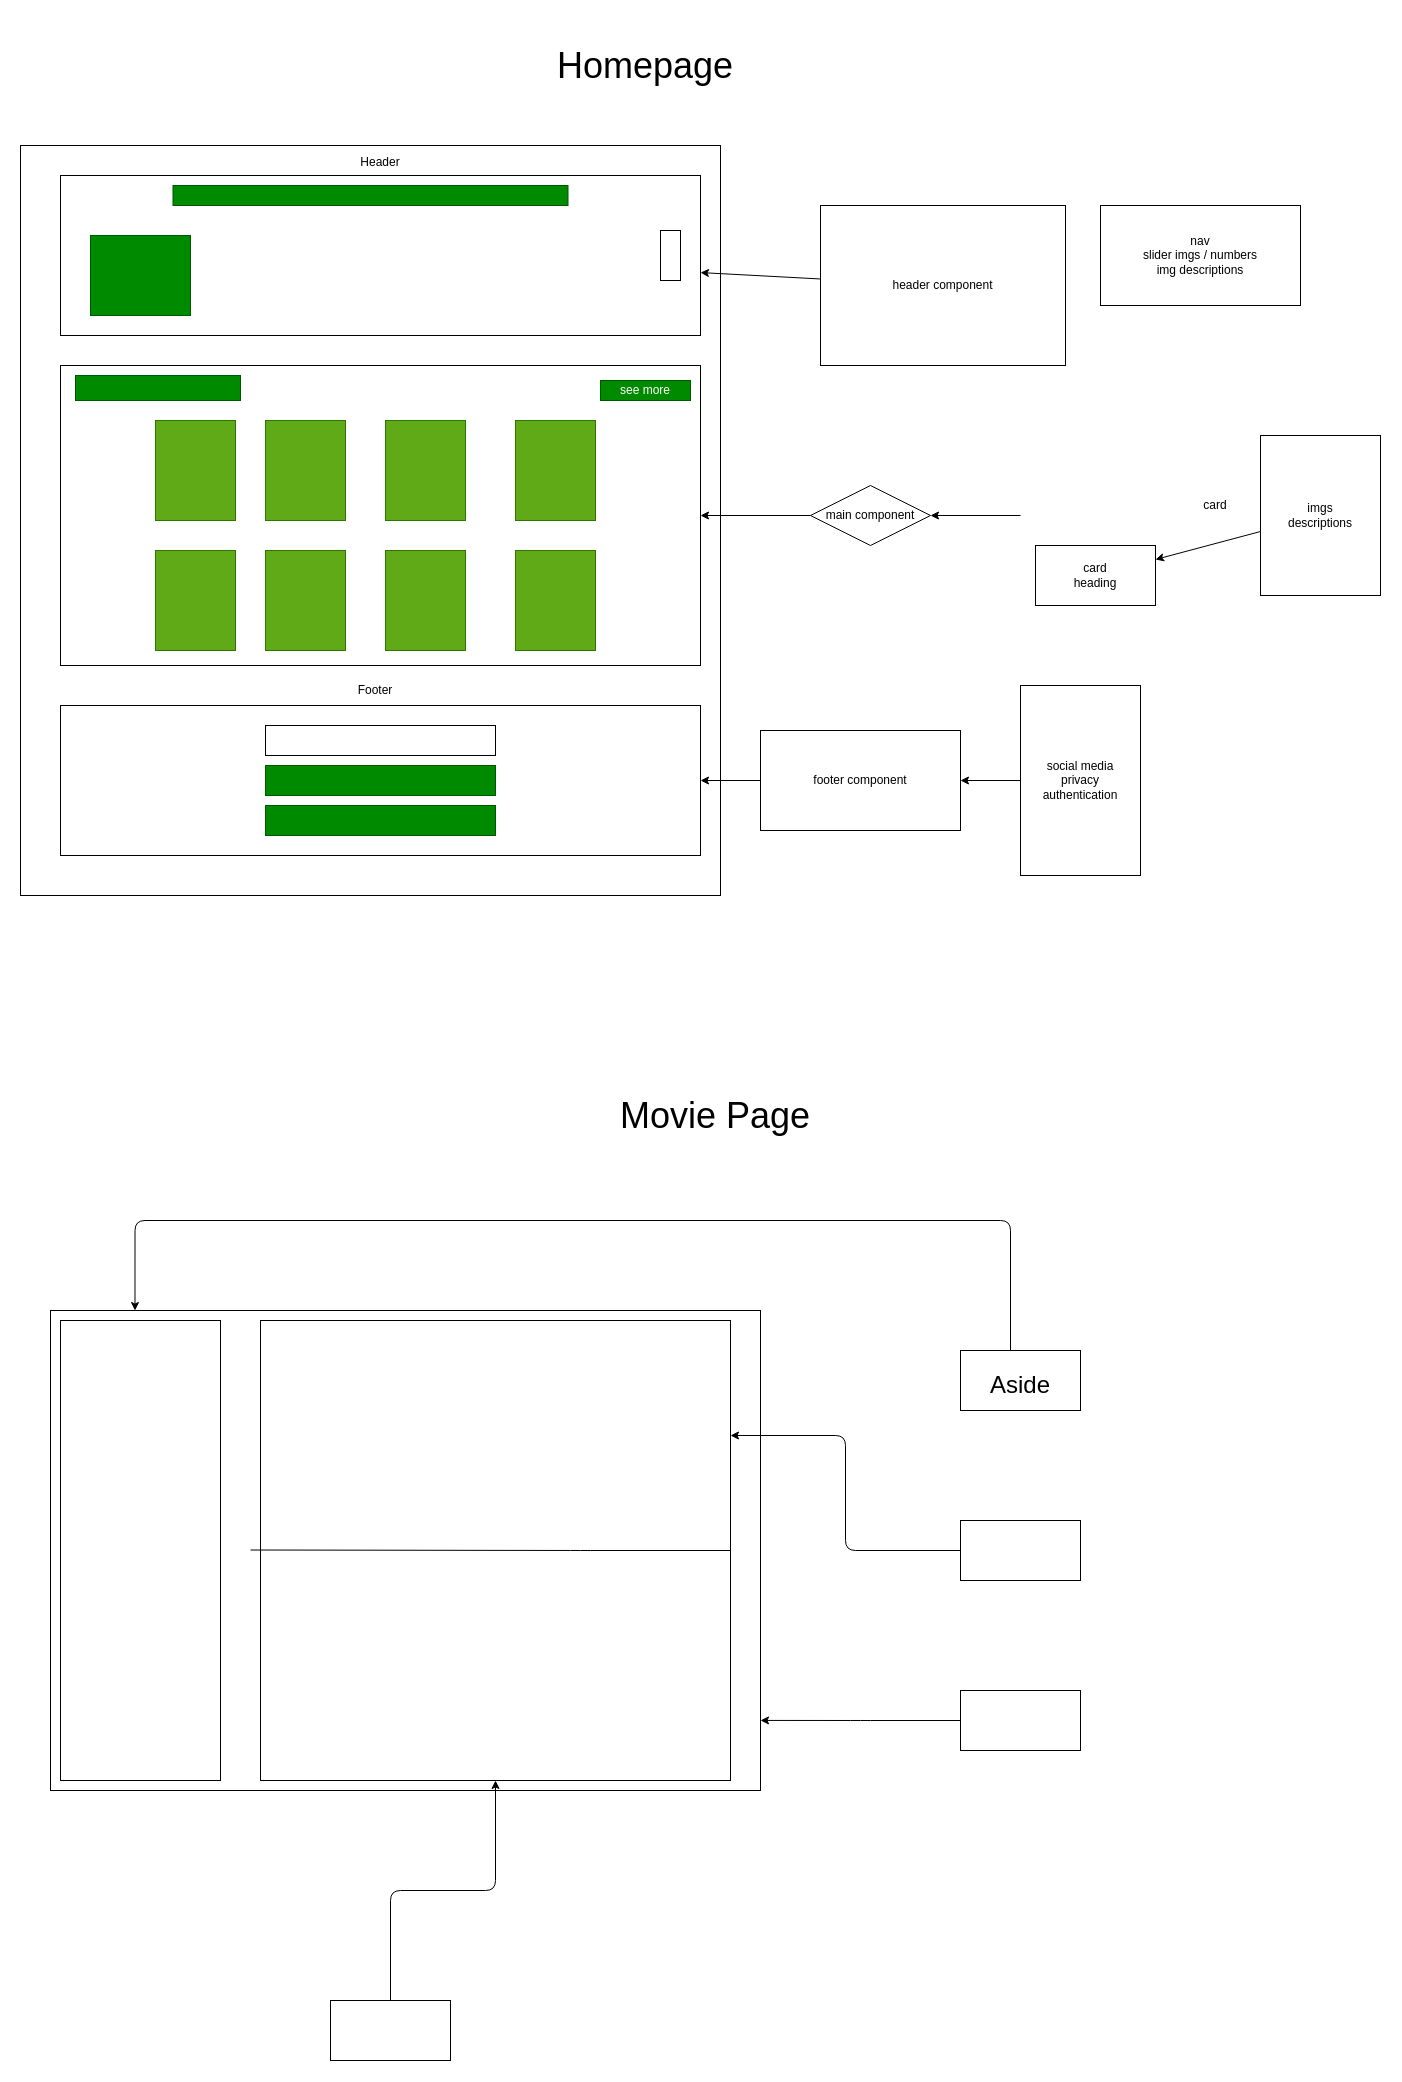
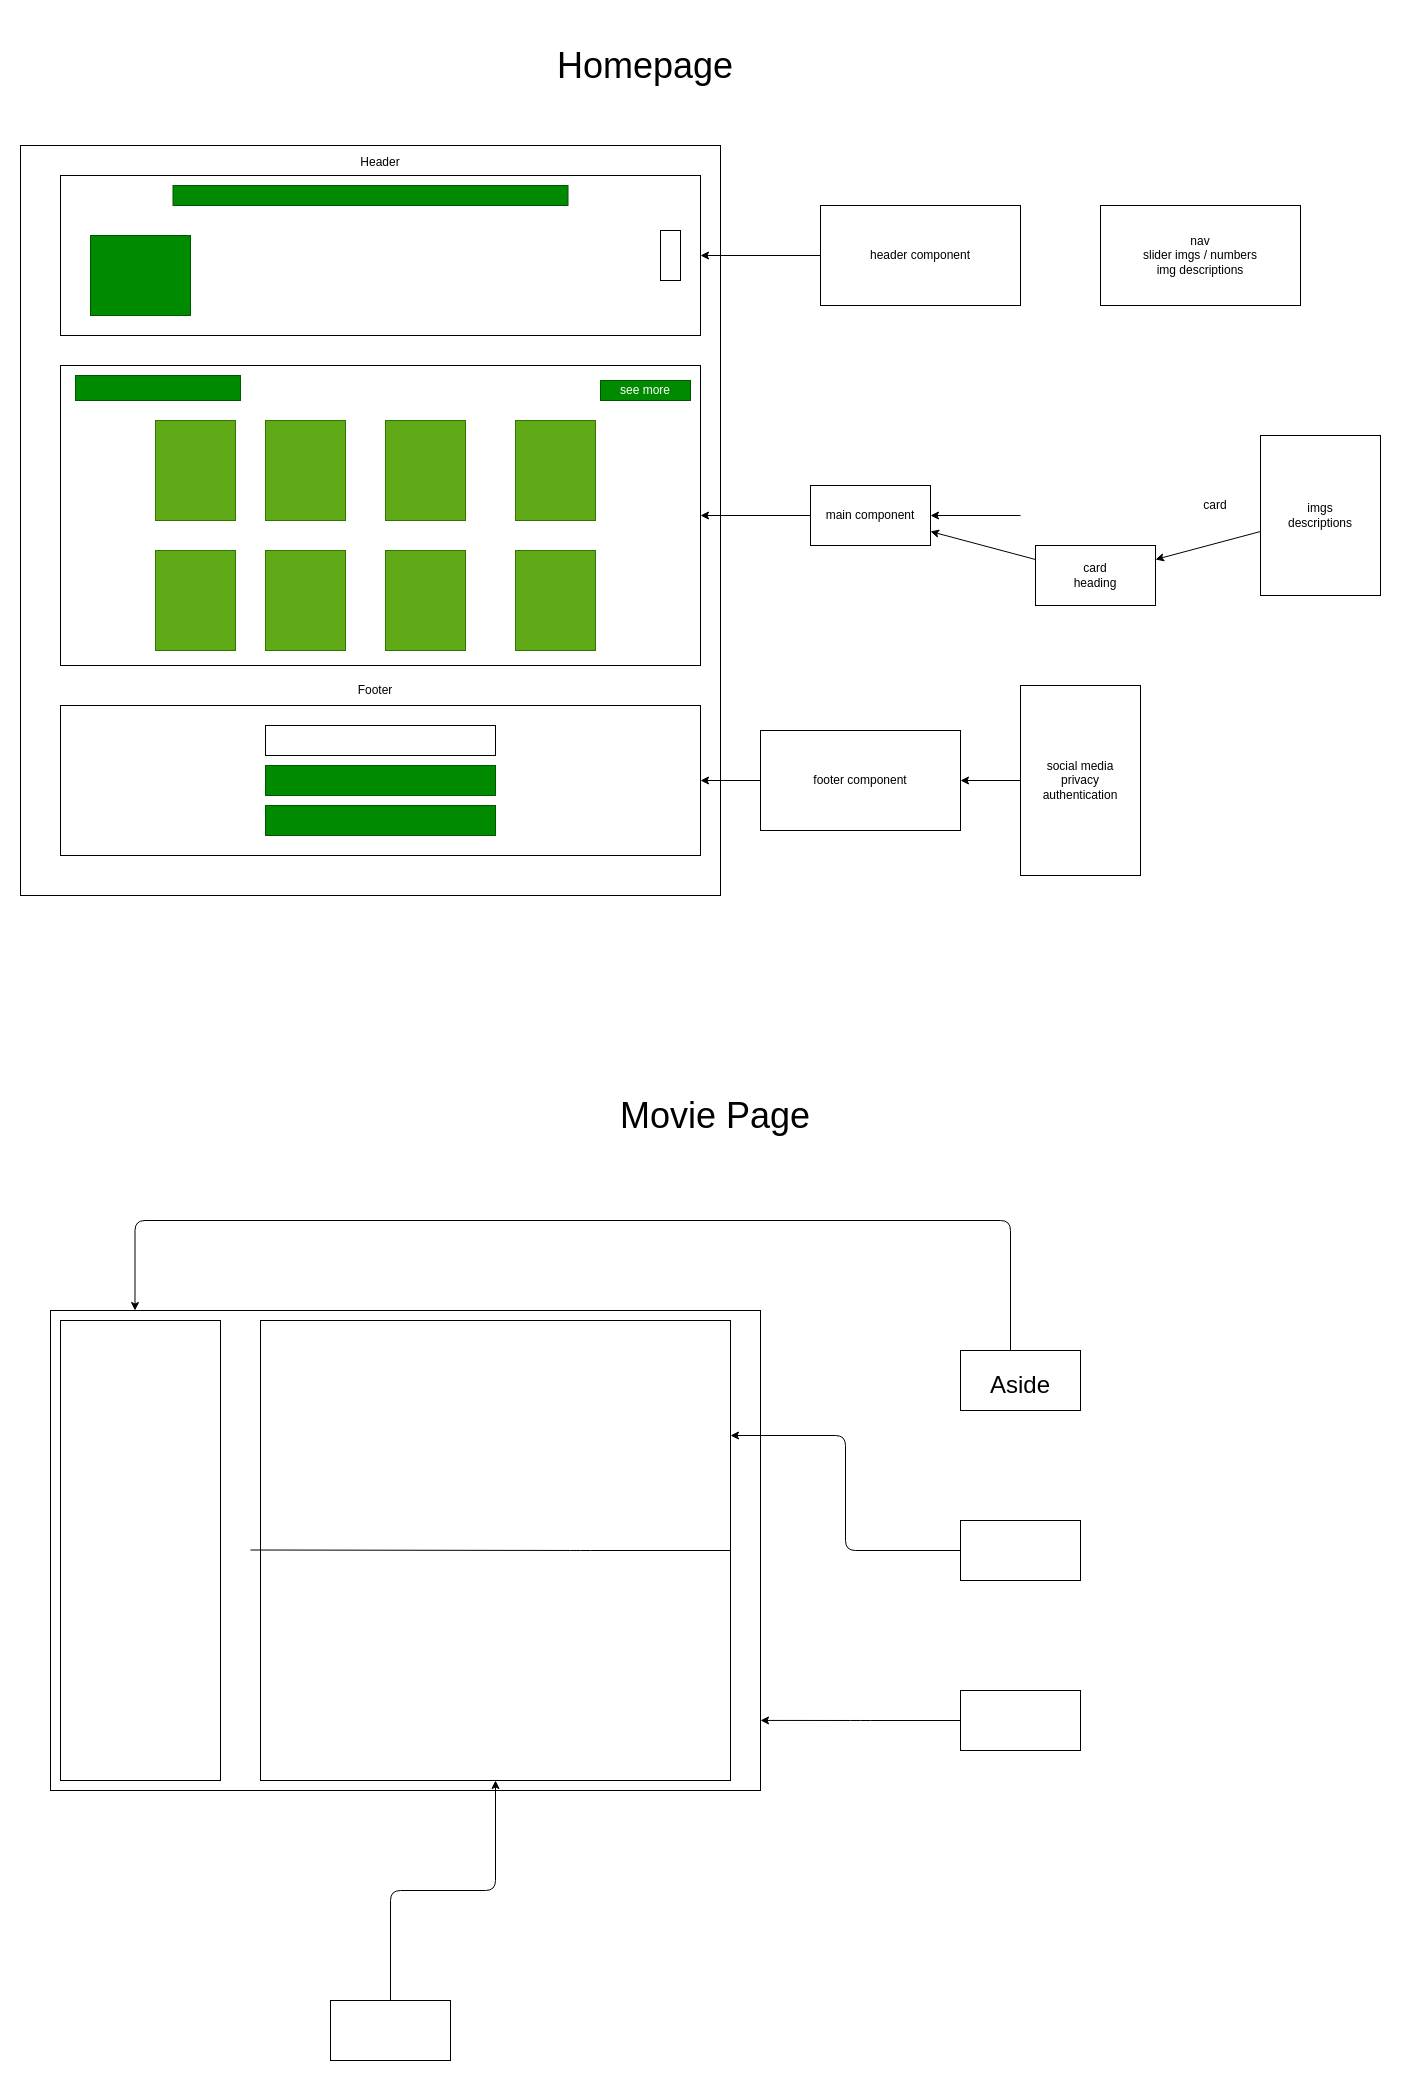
(943, 286) -> (921, 256)
(871, 516) -> (871, 516)
none -> (986, 546)
